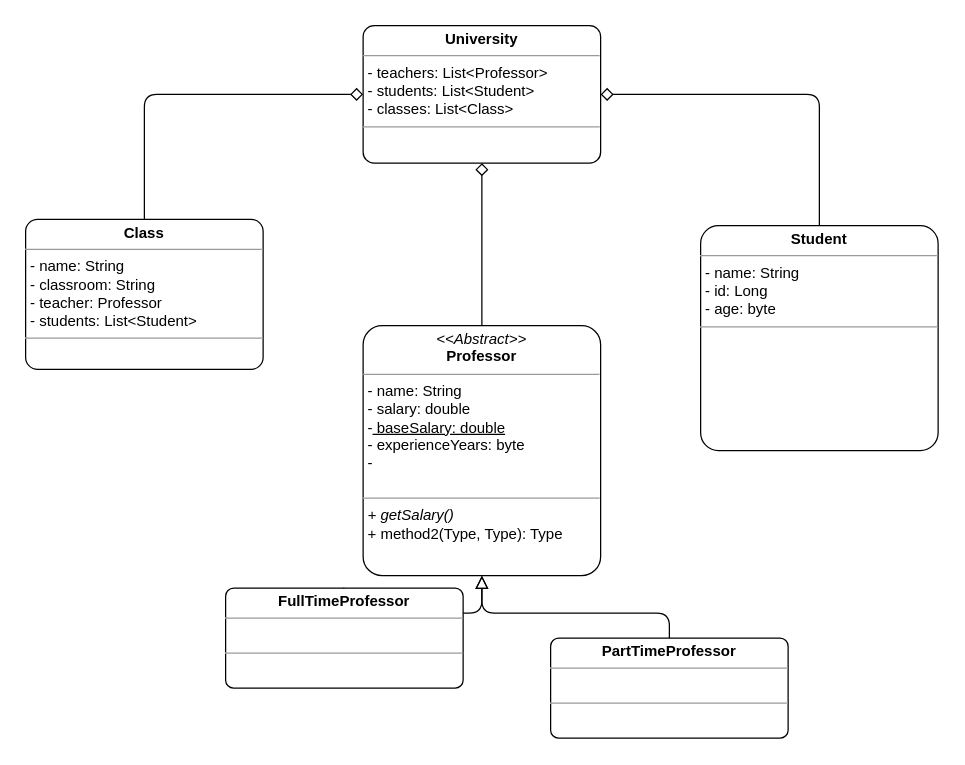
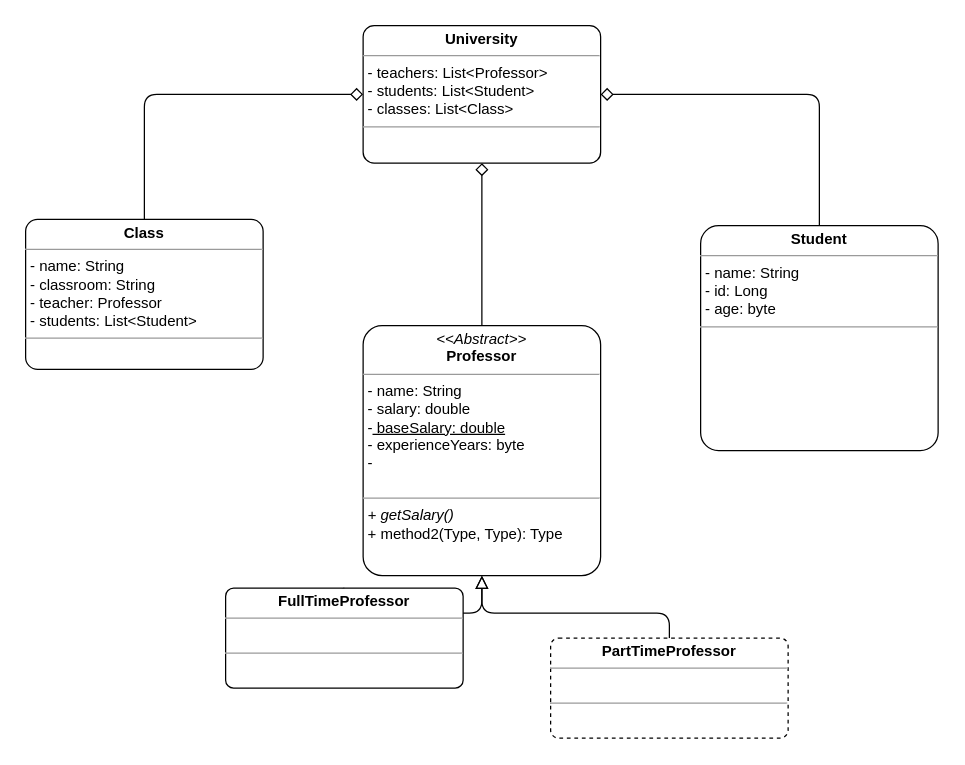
(669, 688) -> (669, 688)
